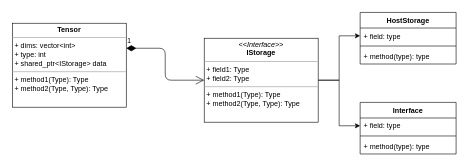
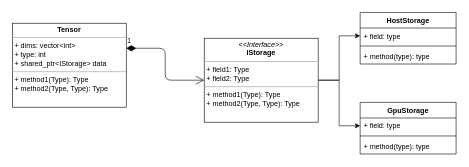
(408, 110) -> (408, 110)
